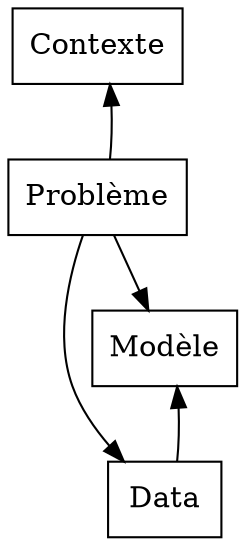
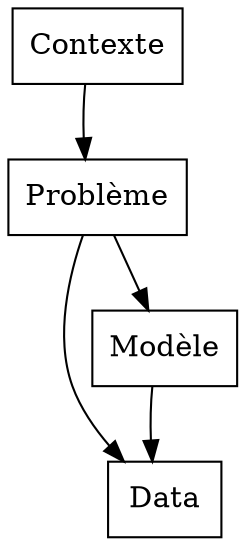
(112, 132) -> (84, 111)
(179, 435) -> (151, 414)
